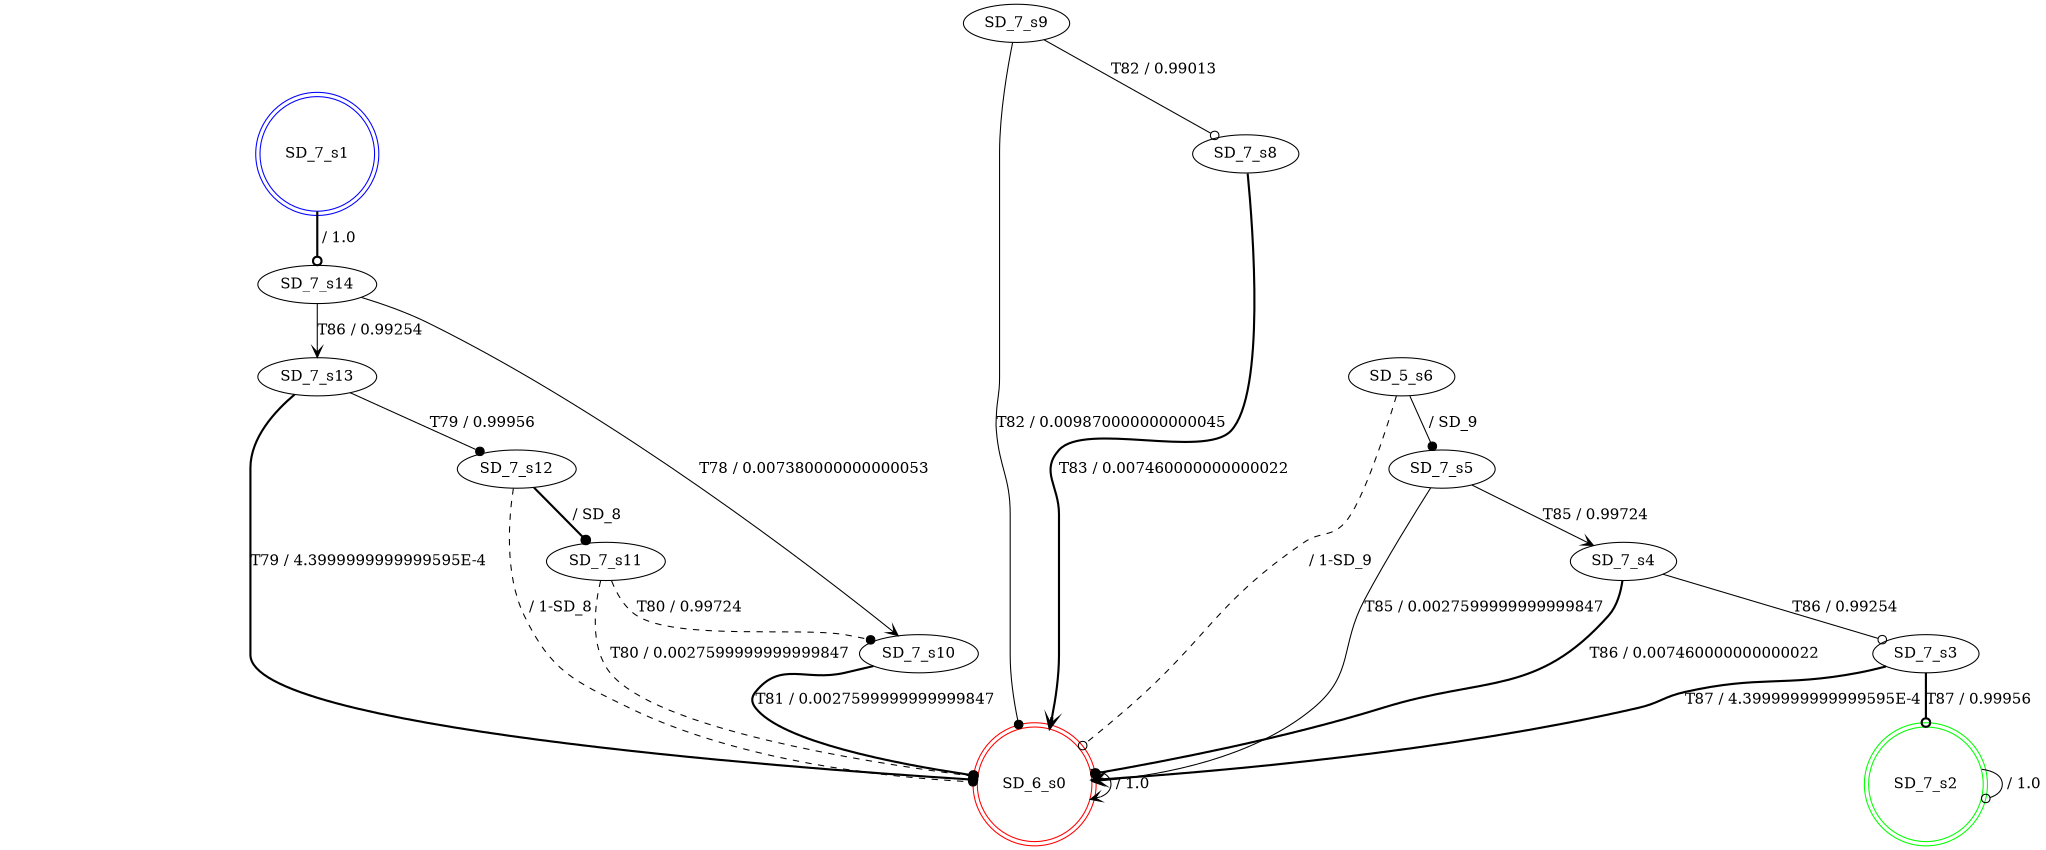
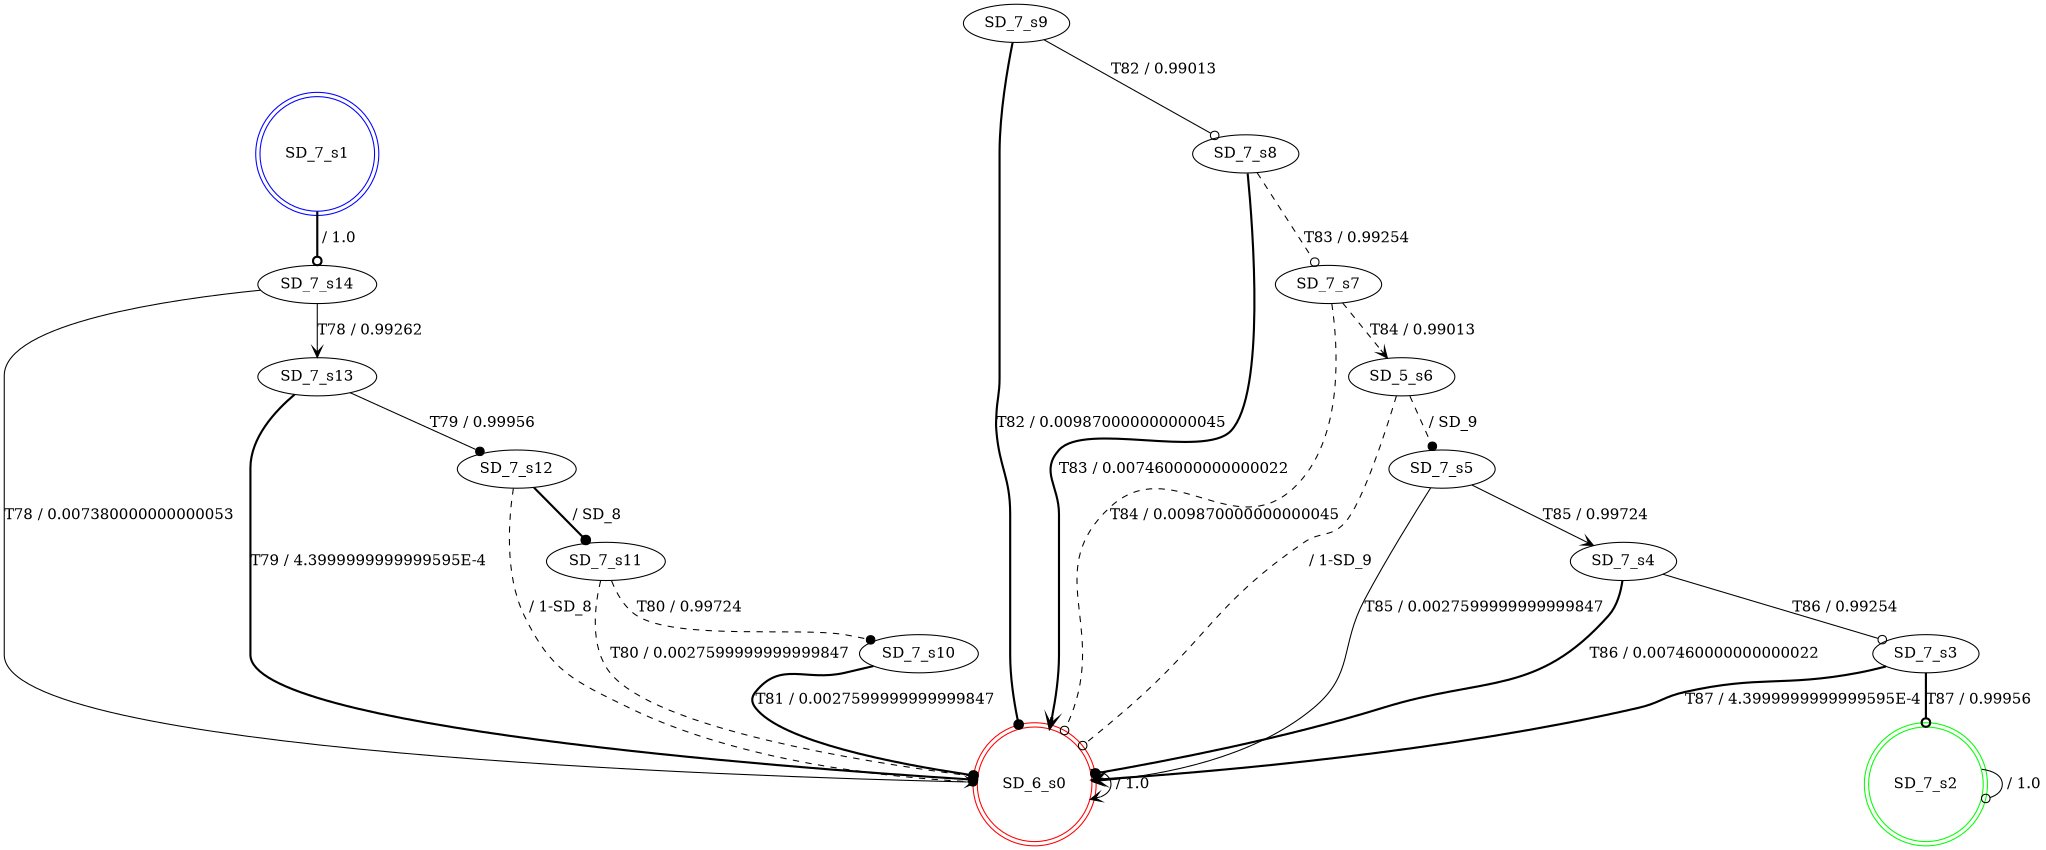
none -> (1329, 284)
(370, 331) -> (370, 331)
(999, 382) -> (999, 382)
(1420, 419) -> (1420, 419)
(637, 445) -> (197, 728)
